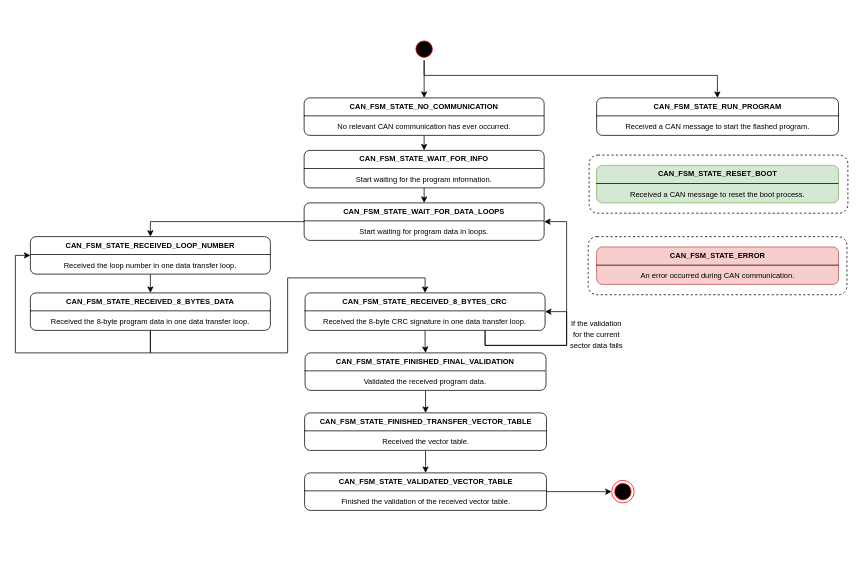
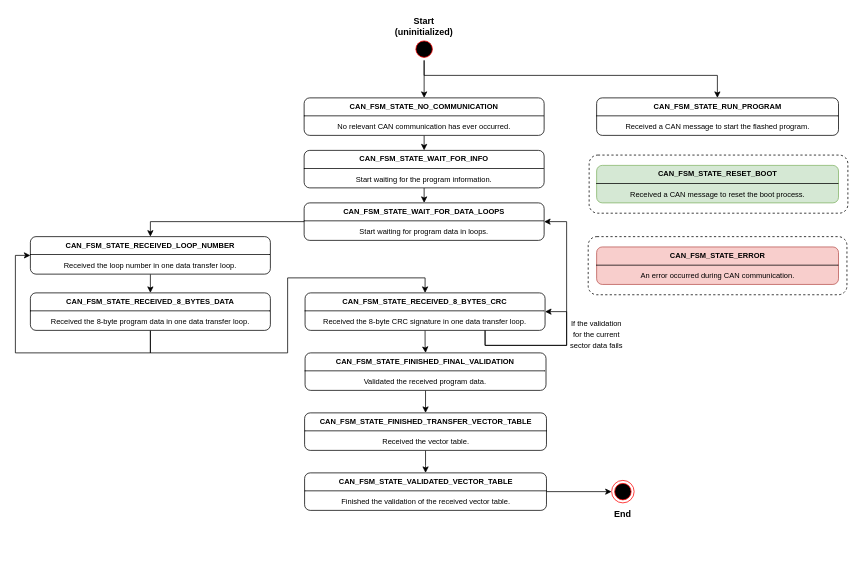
none -> (424, 27)
none -> (623, 514)
